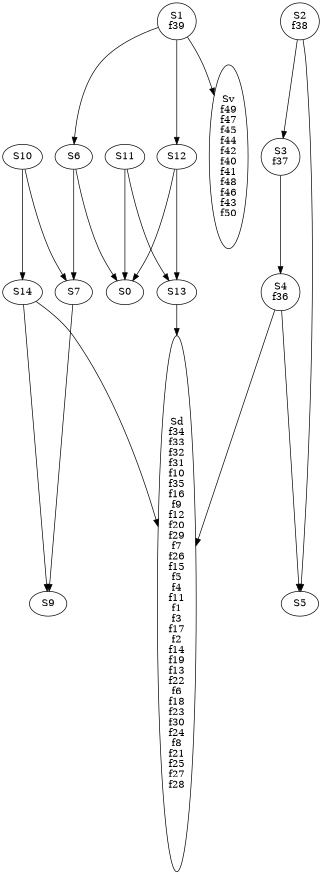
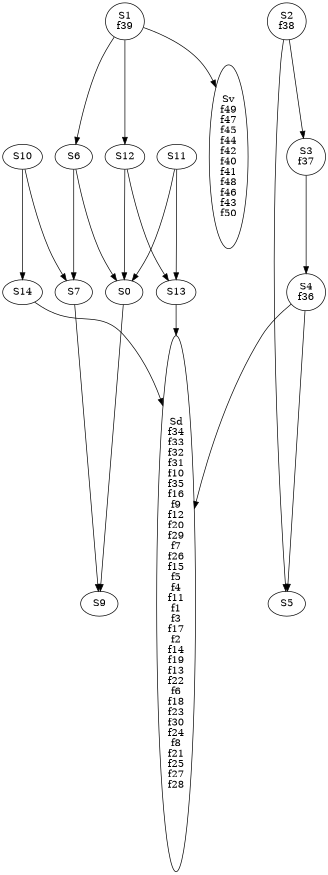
(35, 444) -> (112, 444)
